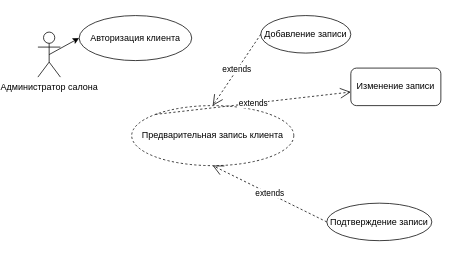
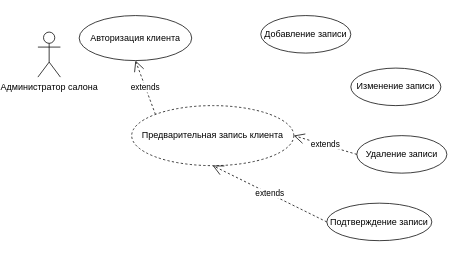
(62, 47) -> none
(237, 69) -> none
(396, 87) -> (396, 87)
(254, 103) -> (146, 89)
none -> (326, 145)
none -> (402, 154)
